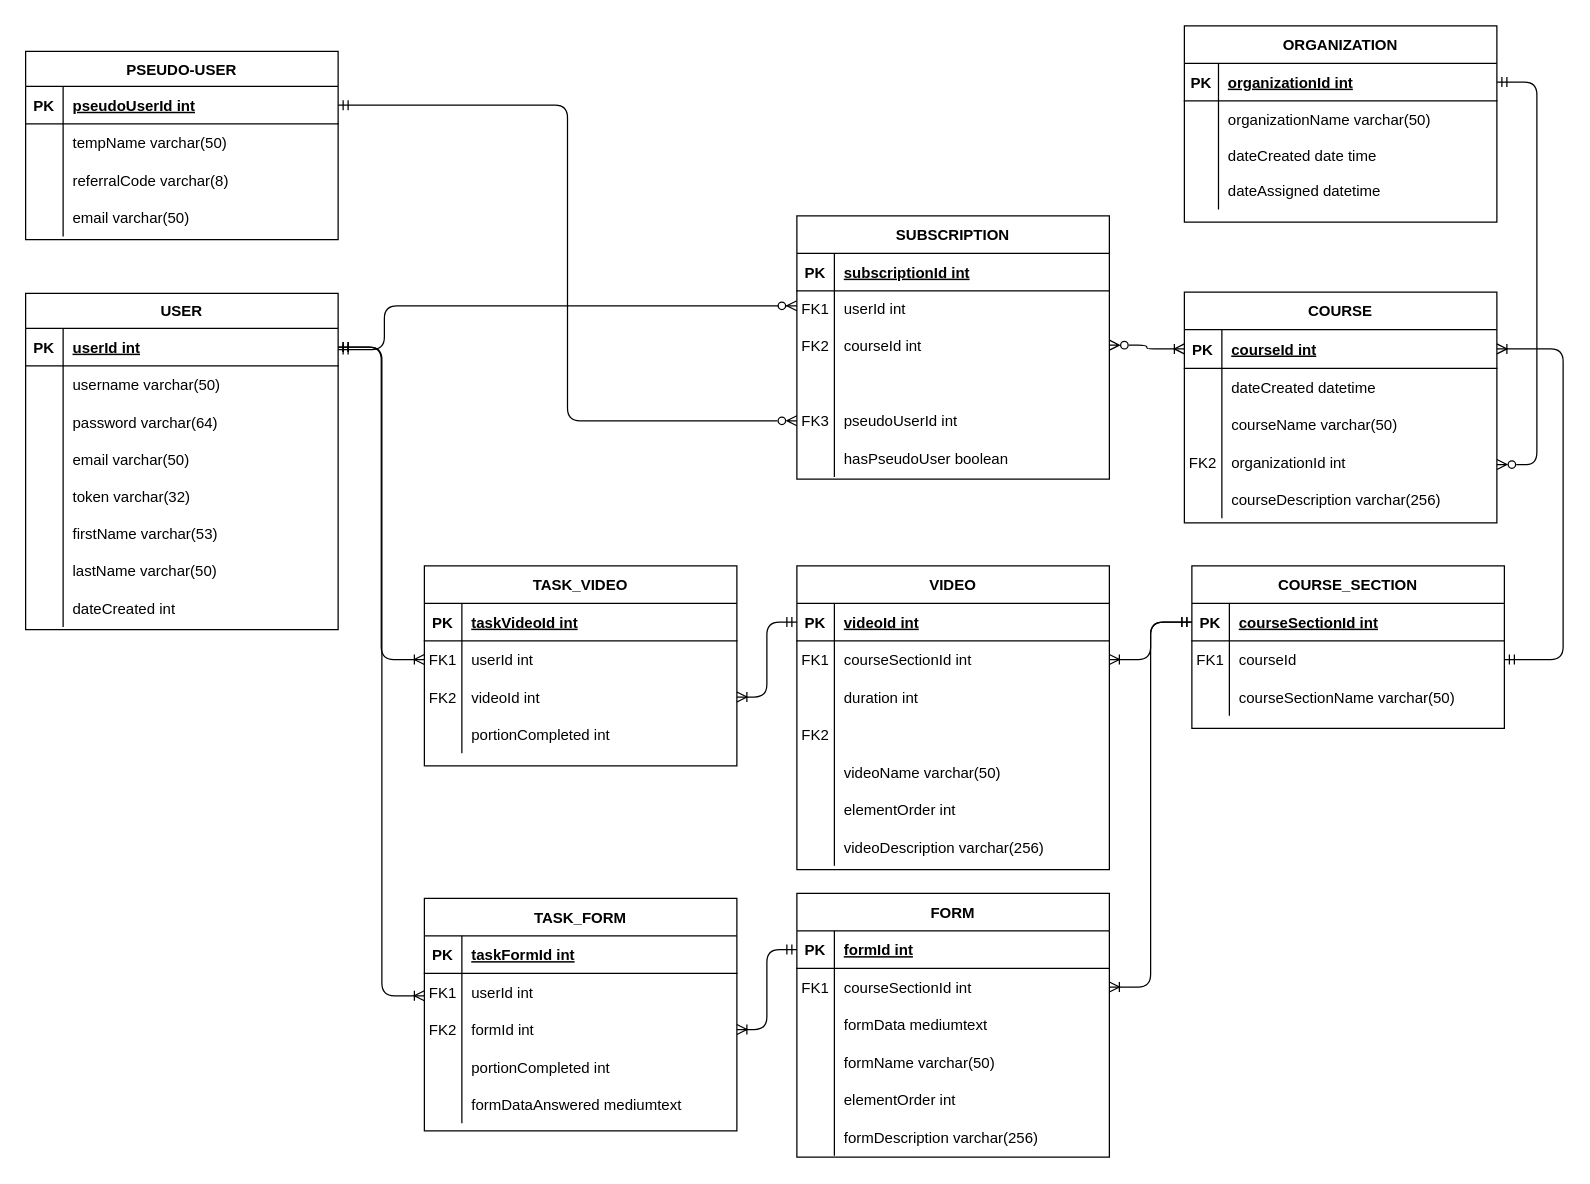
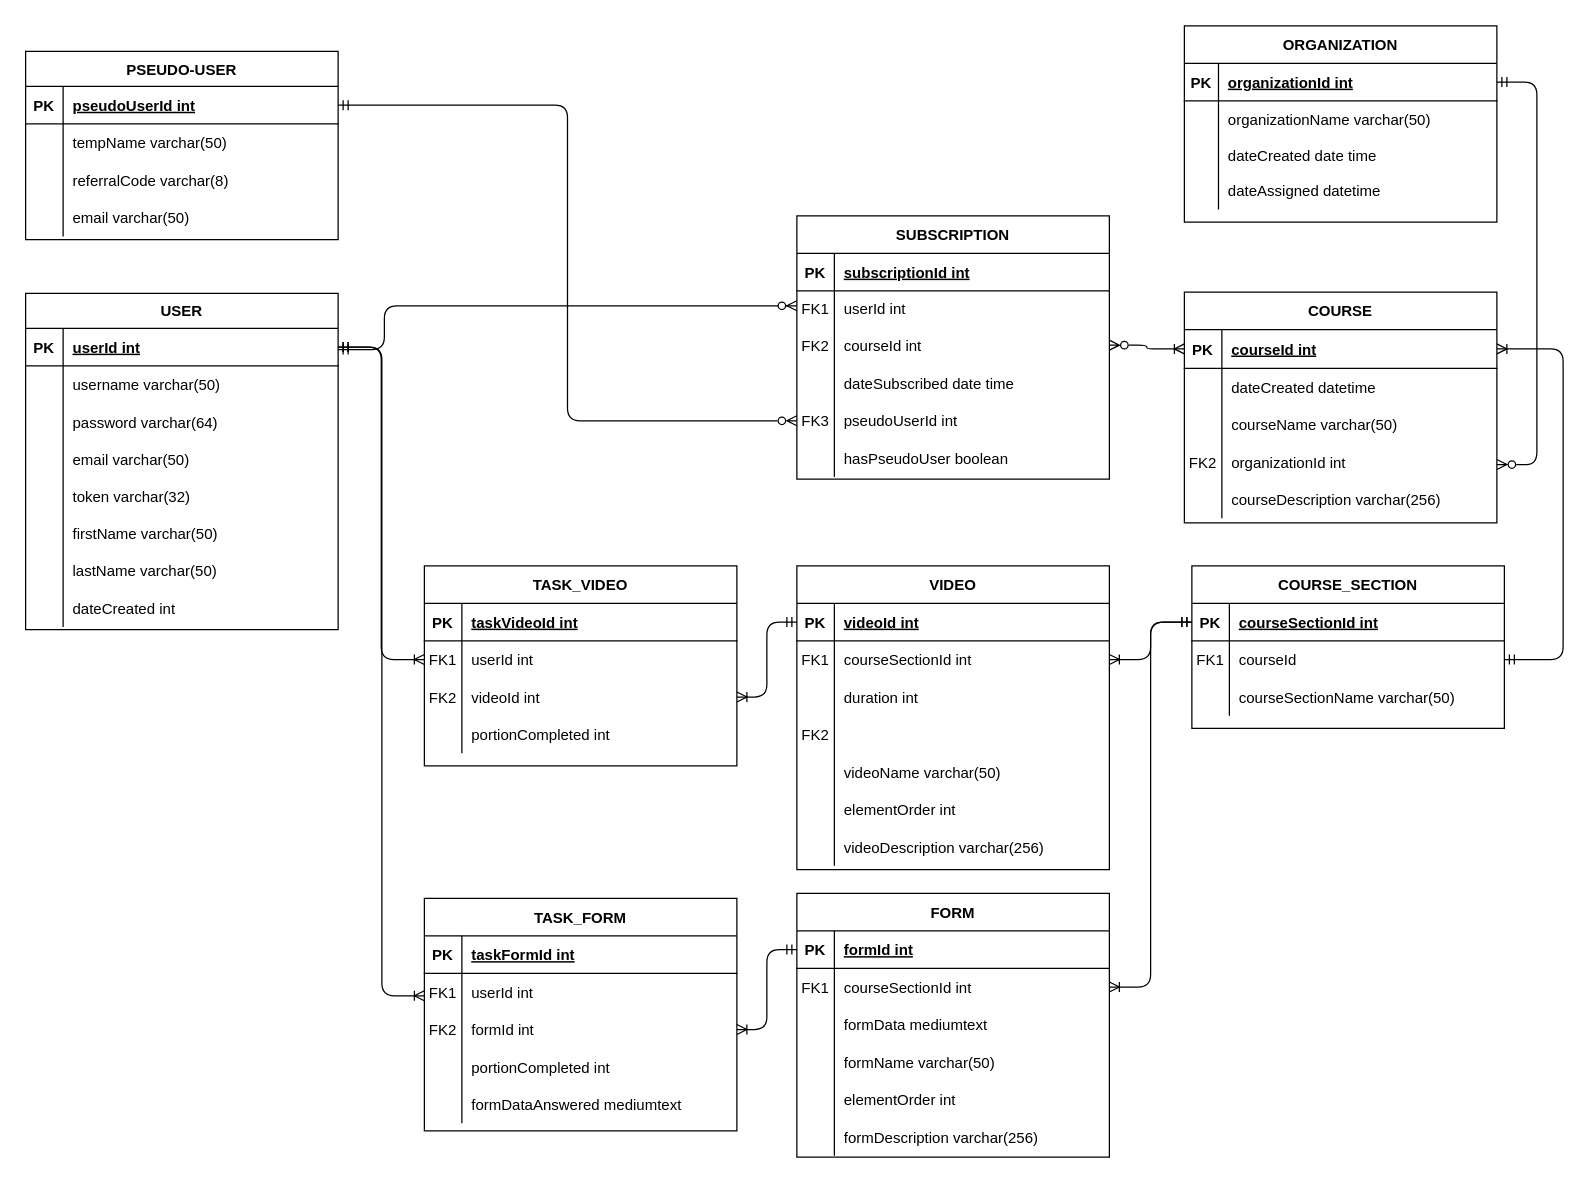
none -> (972, 383)
(157, 534) -> (157, 534)
